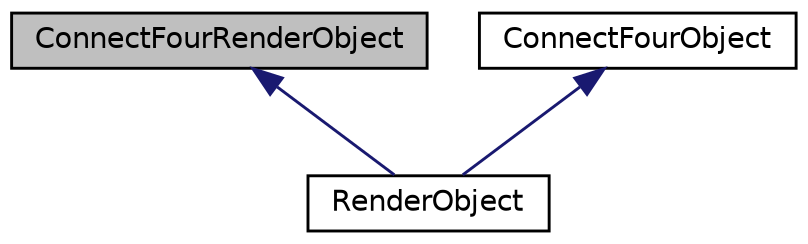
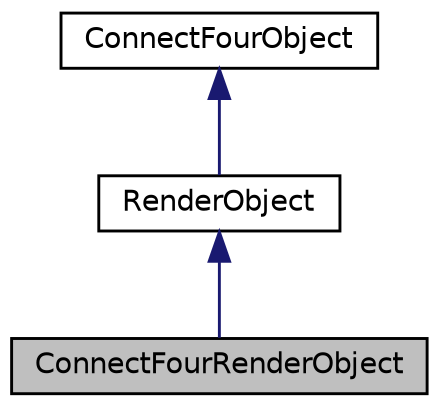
(336, 131) -> (219, 300)
